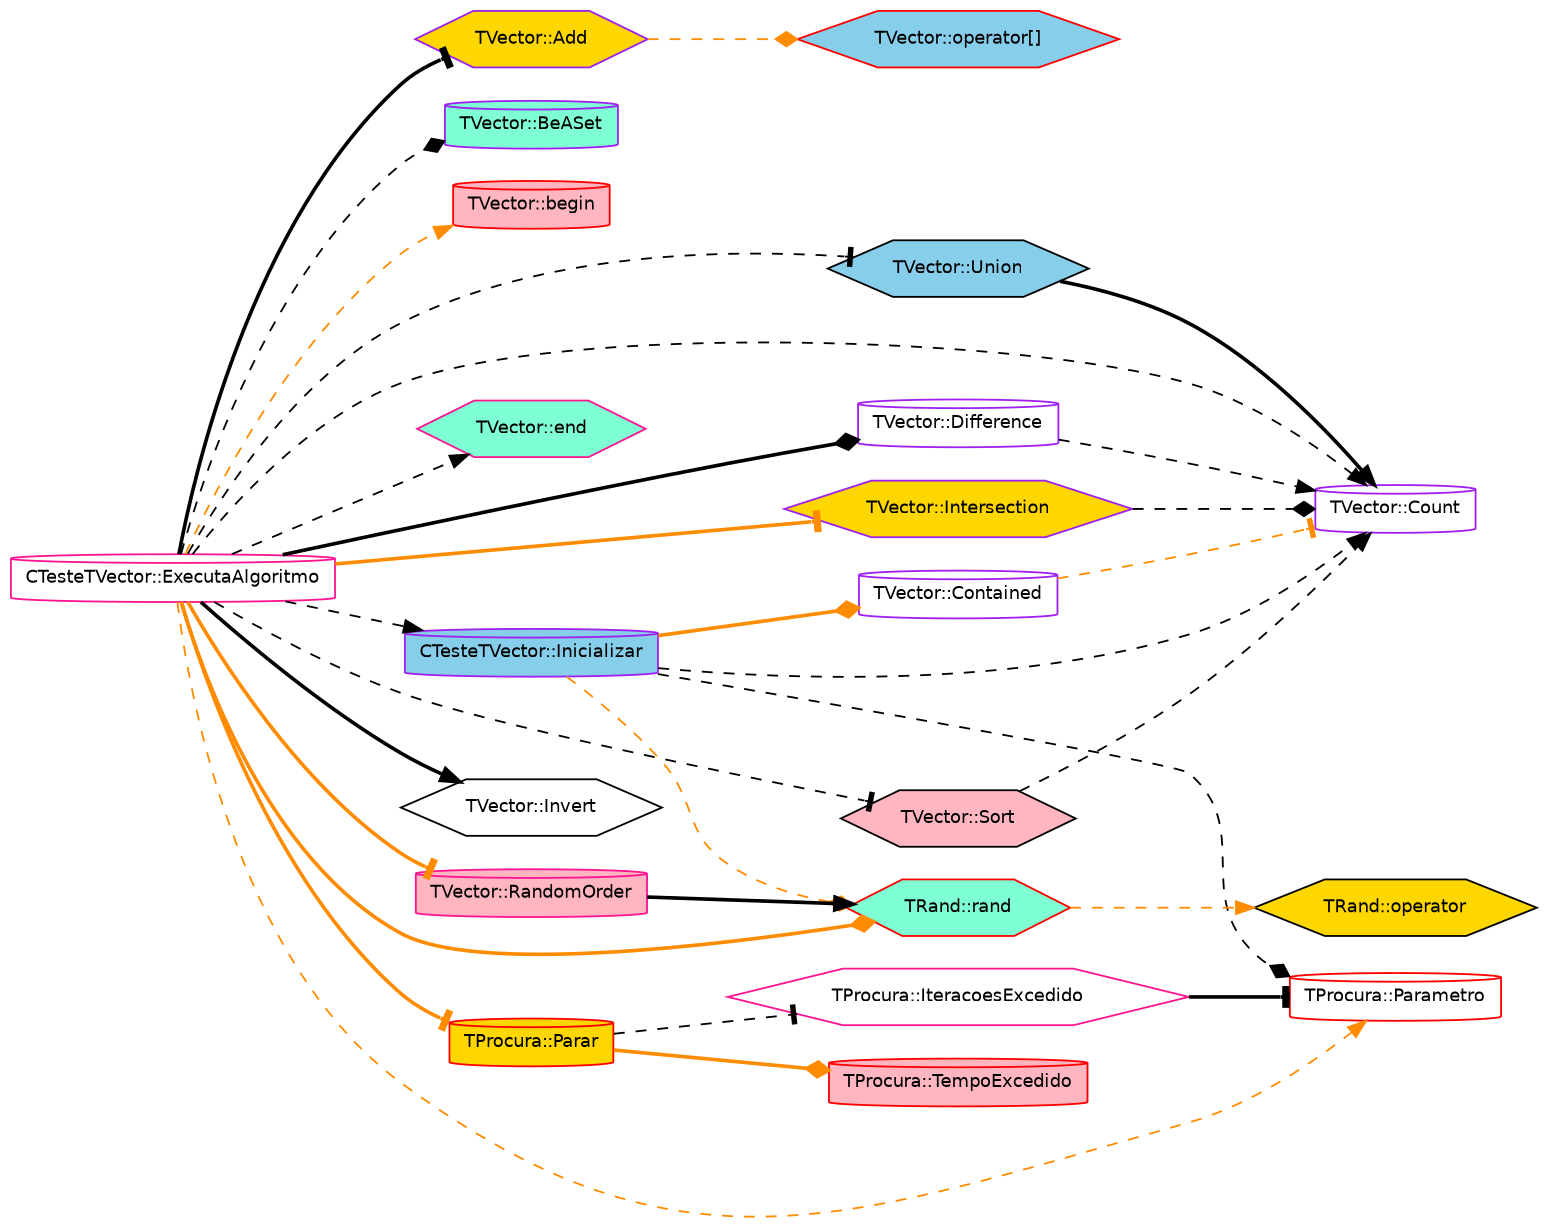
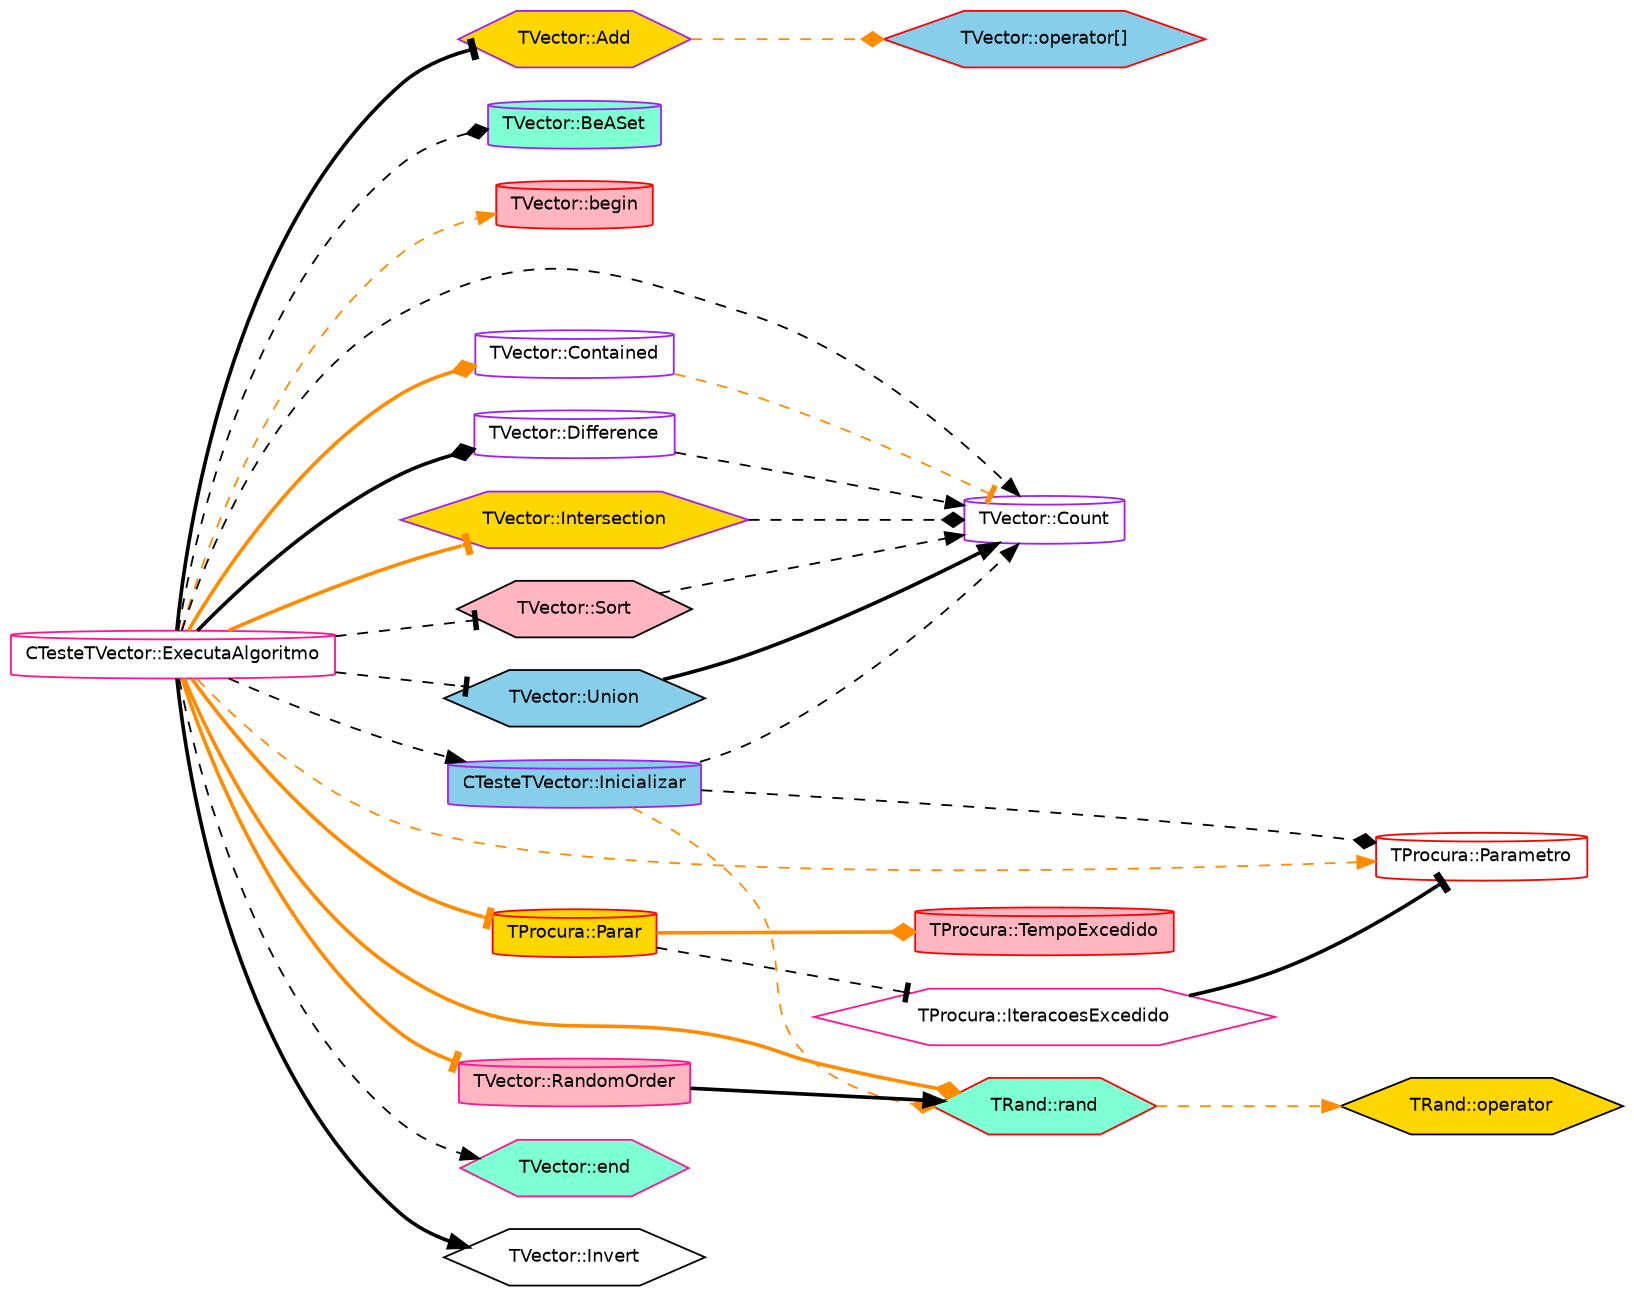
(747, 623) -> (300, 479)
